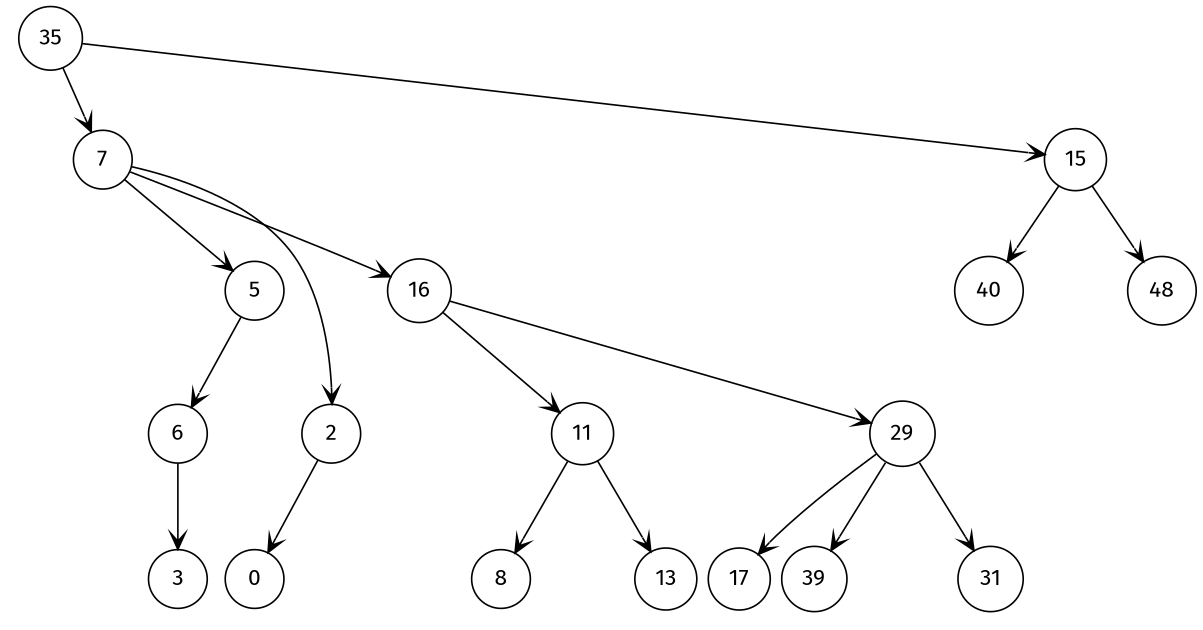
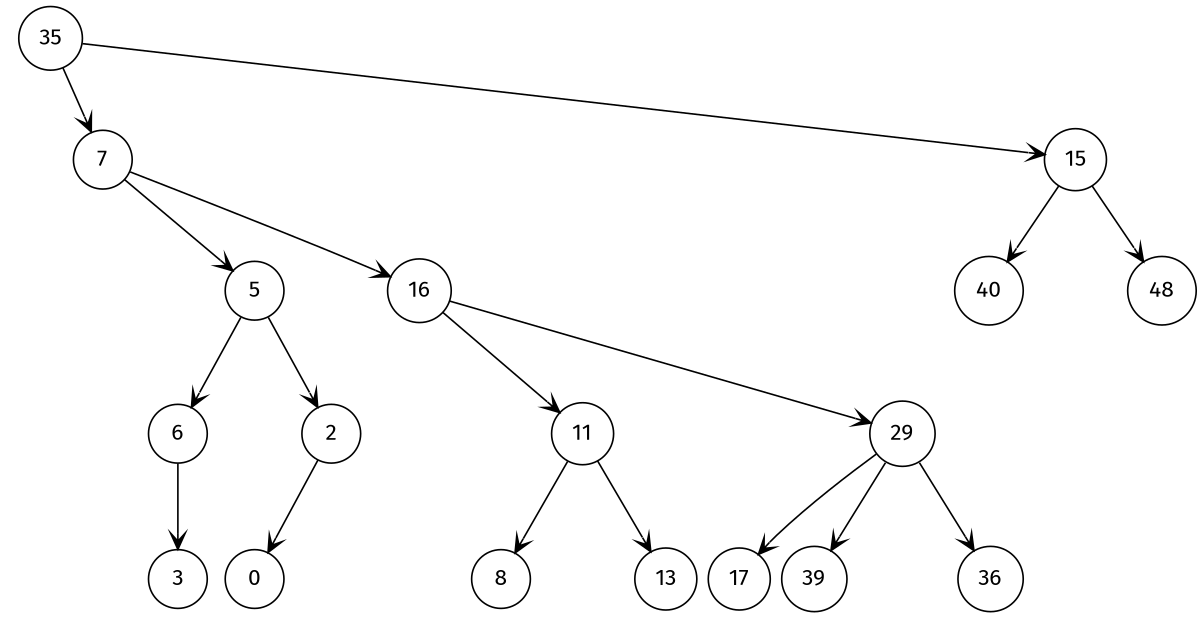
(283, 243) -> (289, 355)
(991, 579) -> (991, 579)
